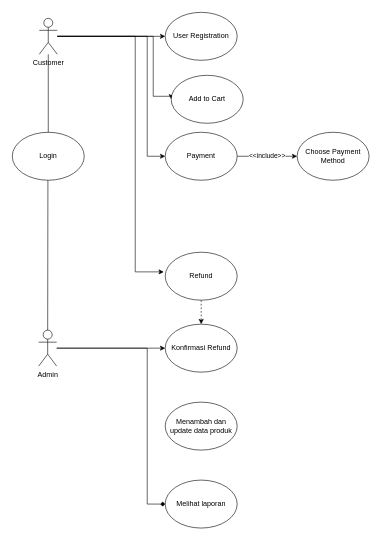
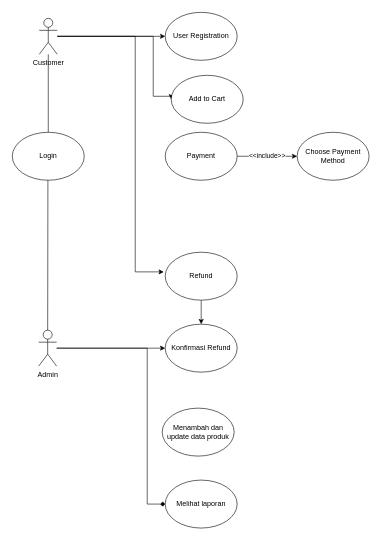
(159, 156) -> none
(201, 309) -> (201, 309)
(201, 426) -> (198, 432)
